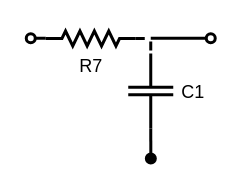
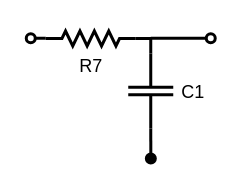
(151, 41) -> (151, 41)
